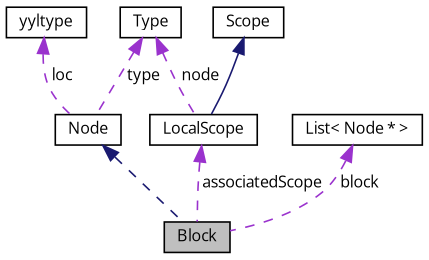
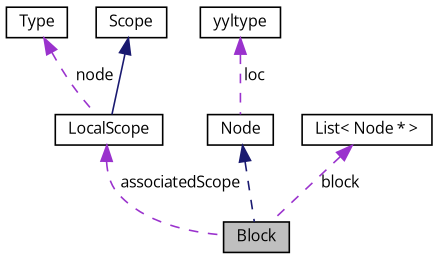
(115, 83) -> none
